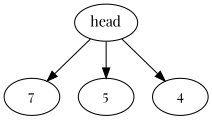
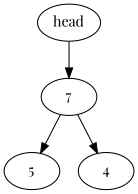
(106, 55) -> (53, 129)
(140, 56) -> (85, 129)
